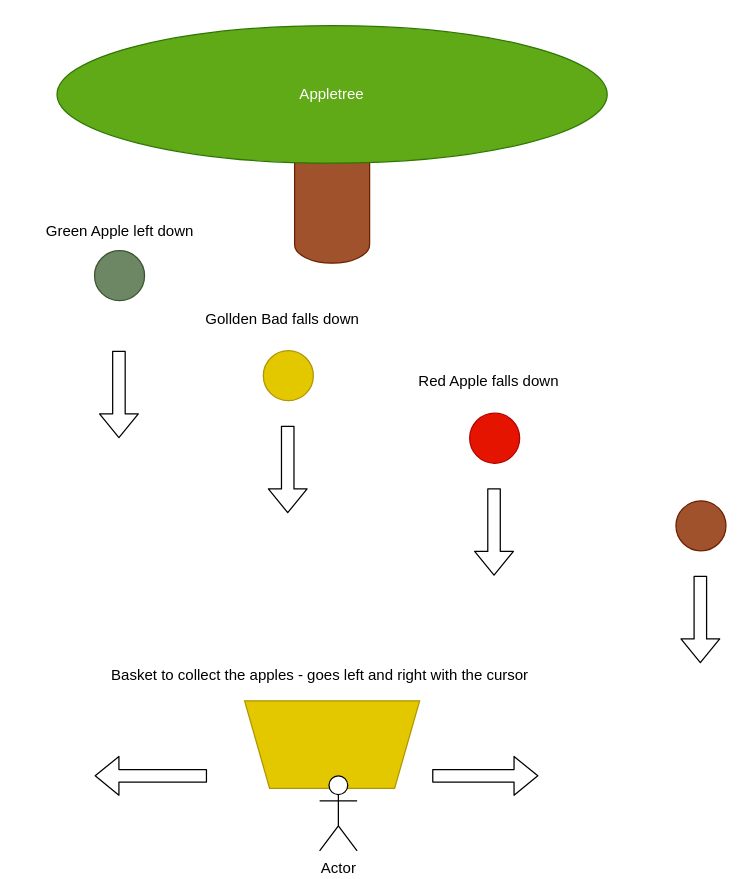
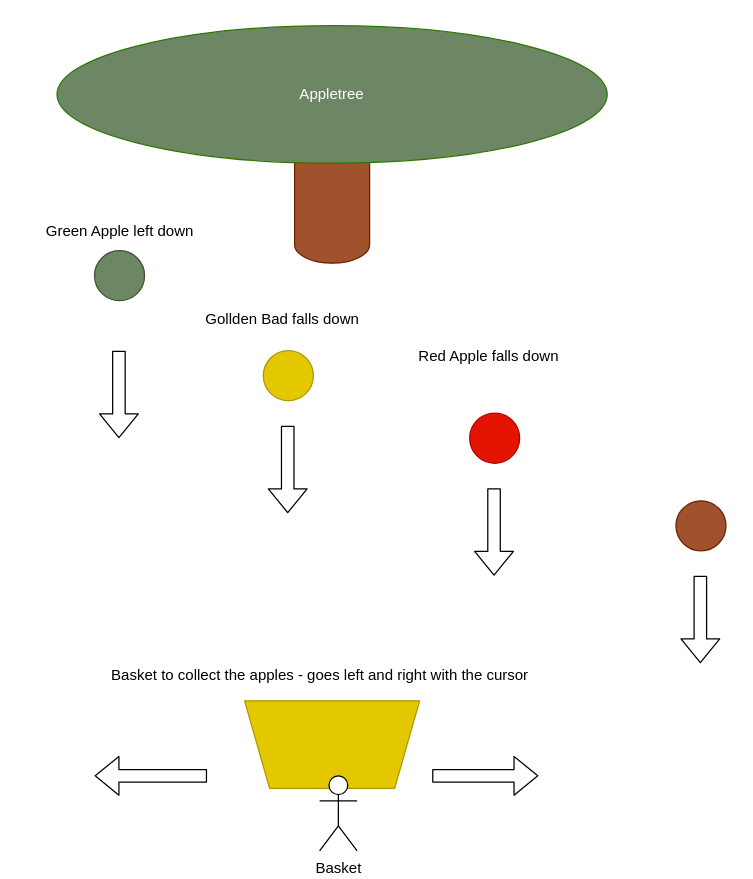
(332, 94) -> (332, 94)
(488, 382) -> (488, 357)
(339, 868) -> (339, 868)
